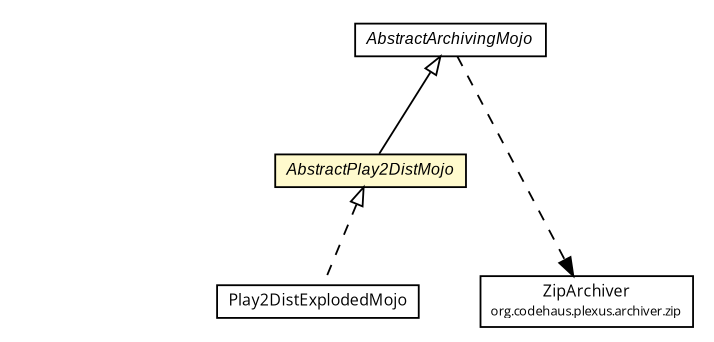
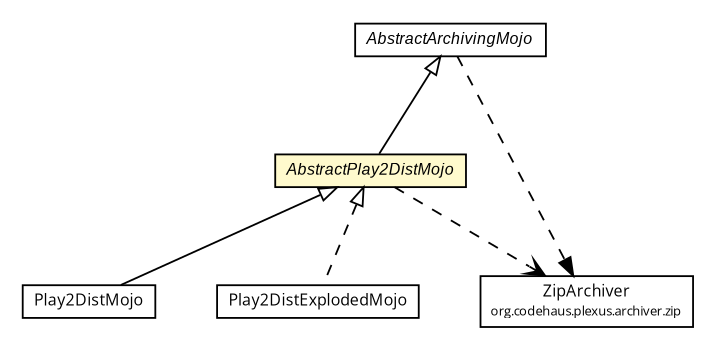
none -> (462, 227)
none -> (88, 302)
